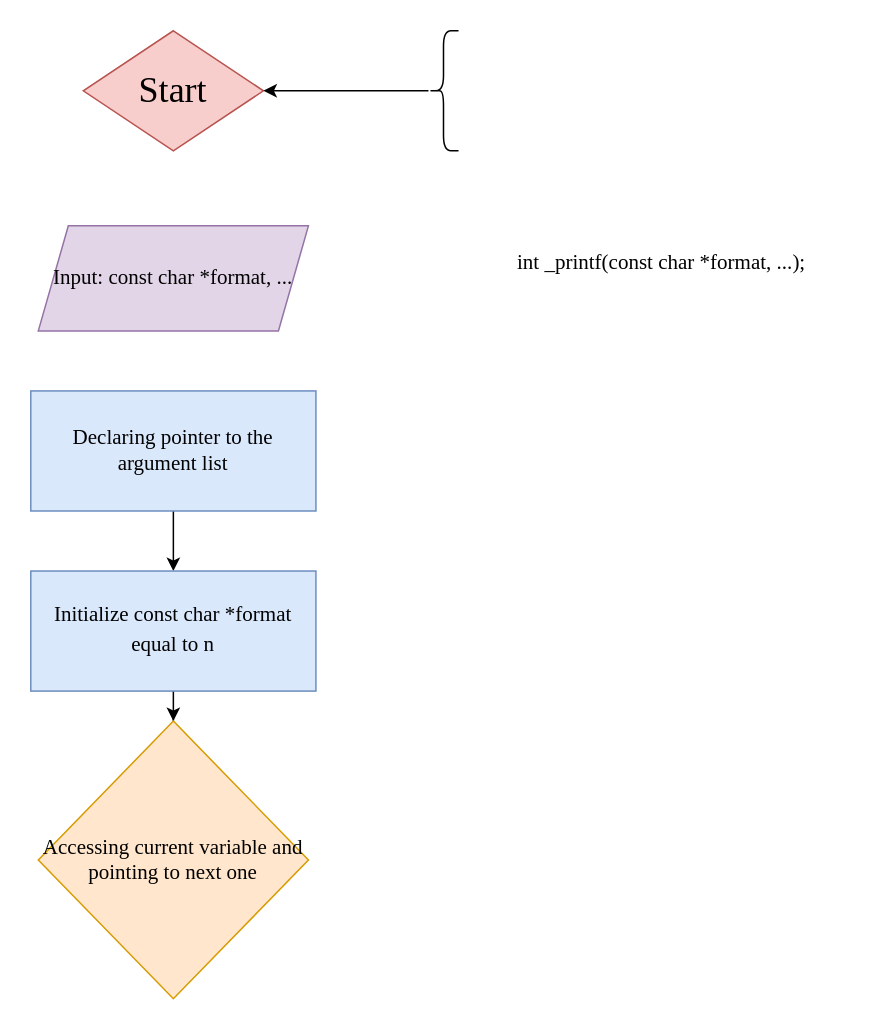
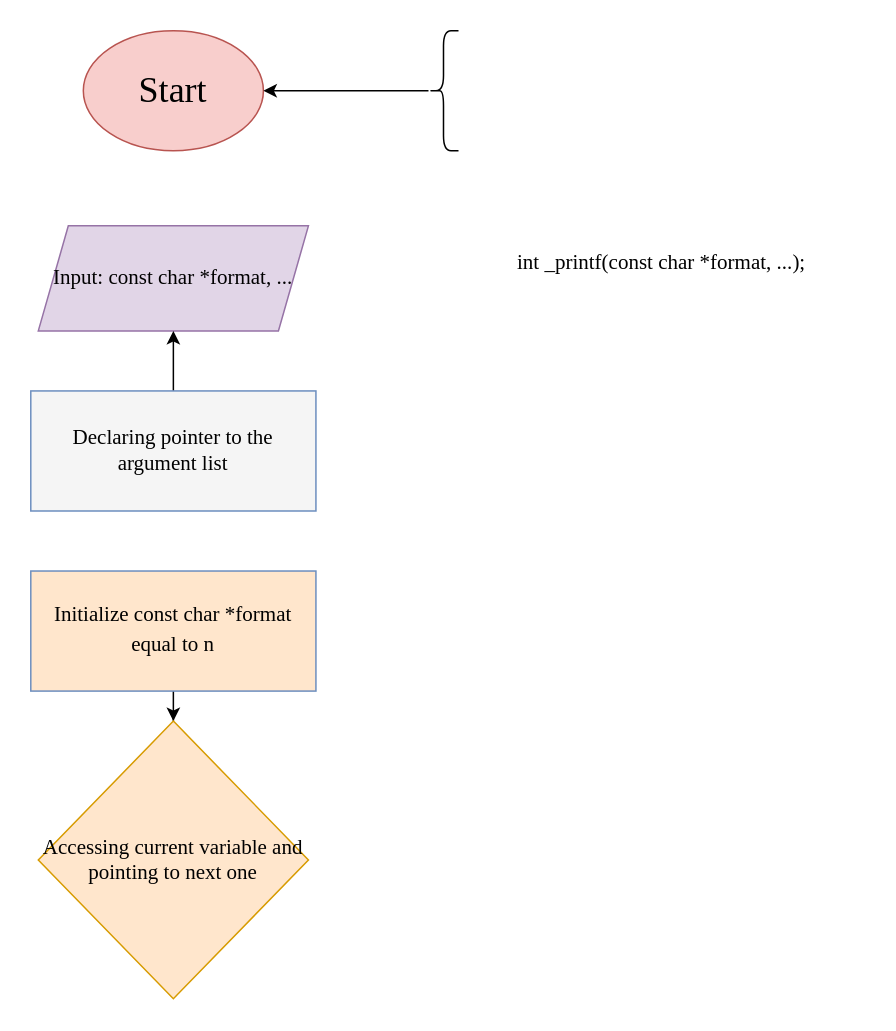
(173, 91) -> (173, 91)
(173, 451) -> (173, 451)
(173, 536) -> (173, 366)
(173, 631) -> (173, 631)
